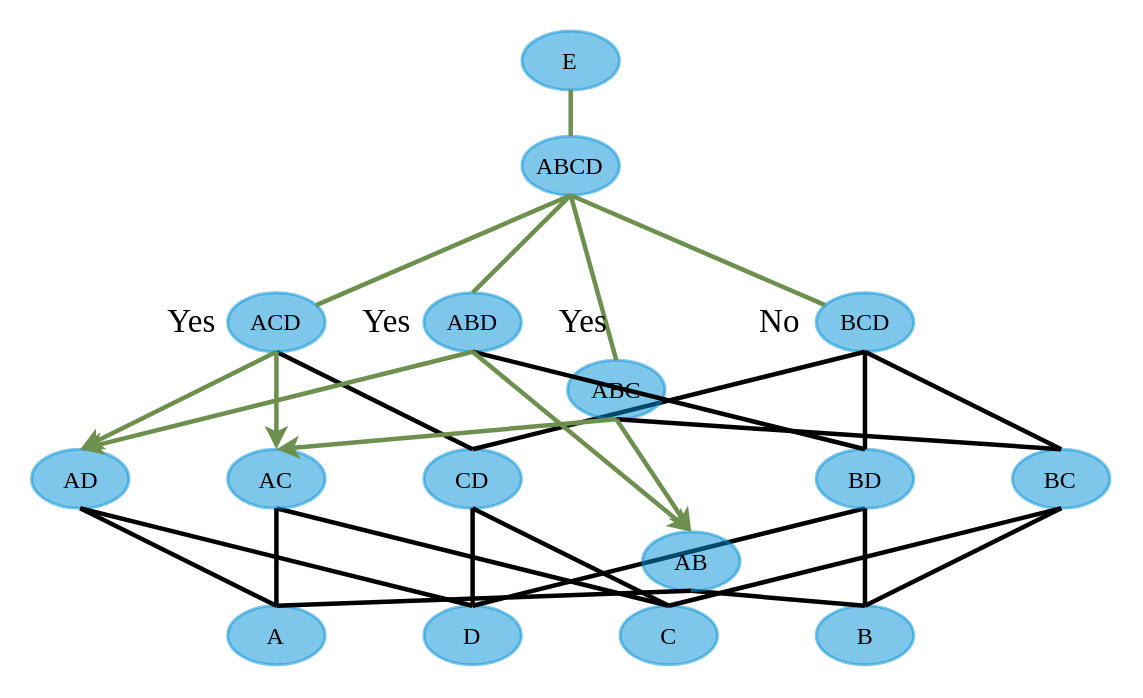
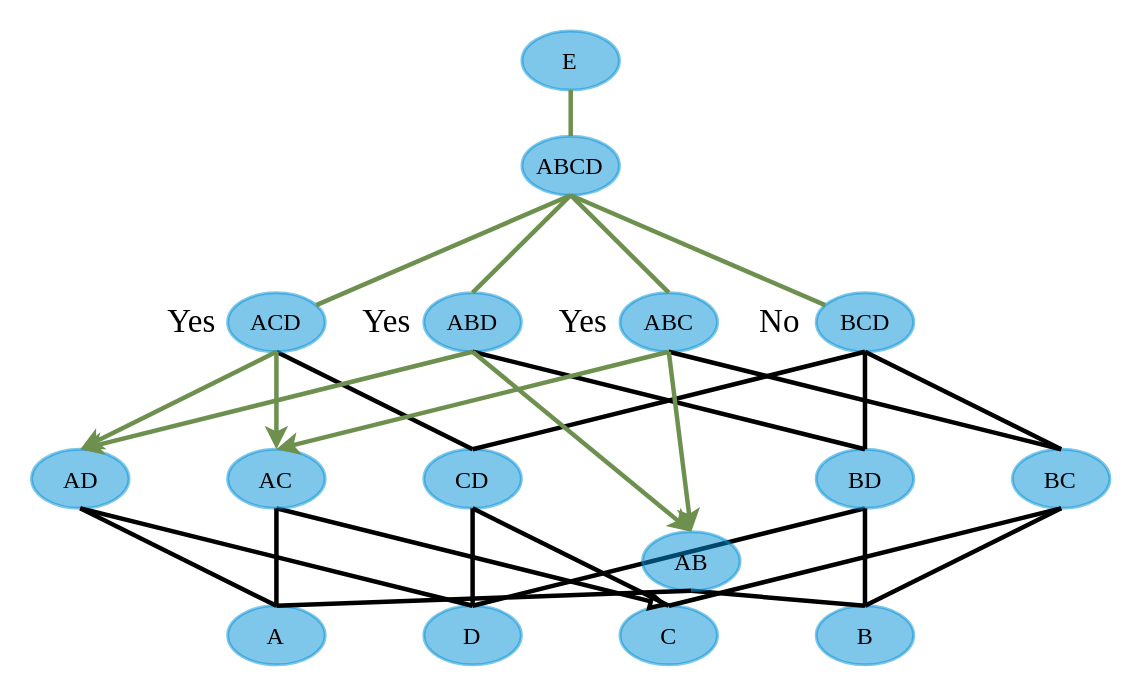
(616, 389) -> (669, 322)
(655, 602) -> (650, 601)
